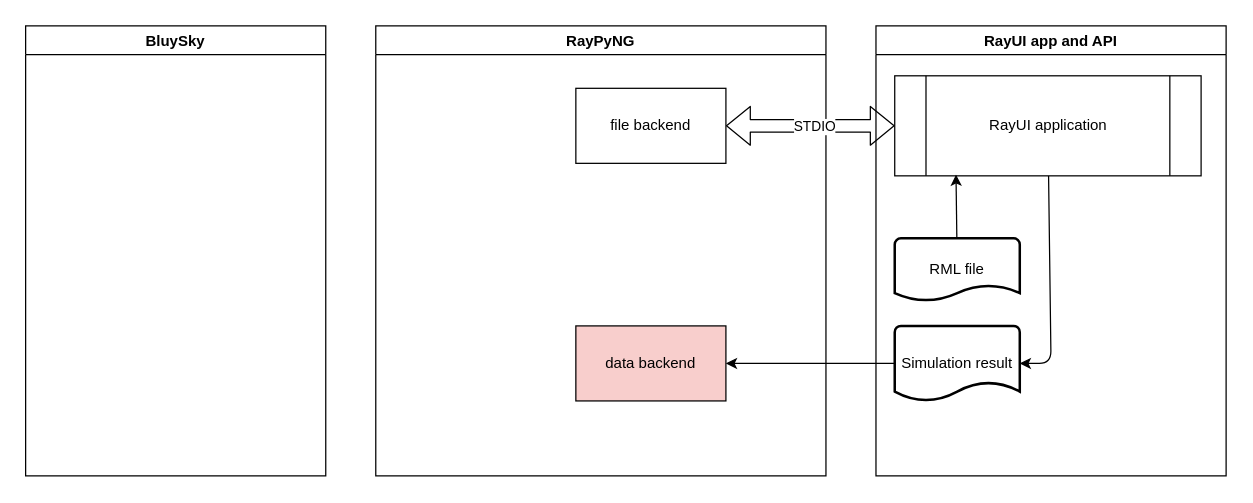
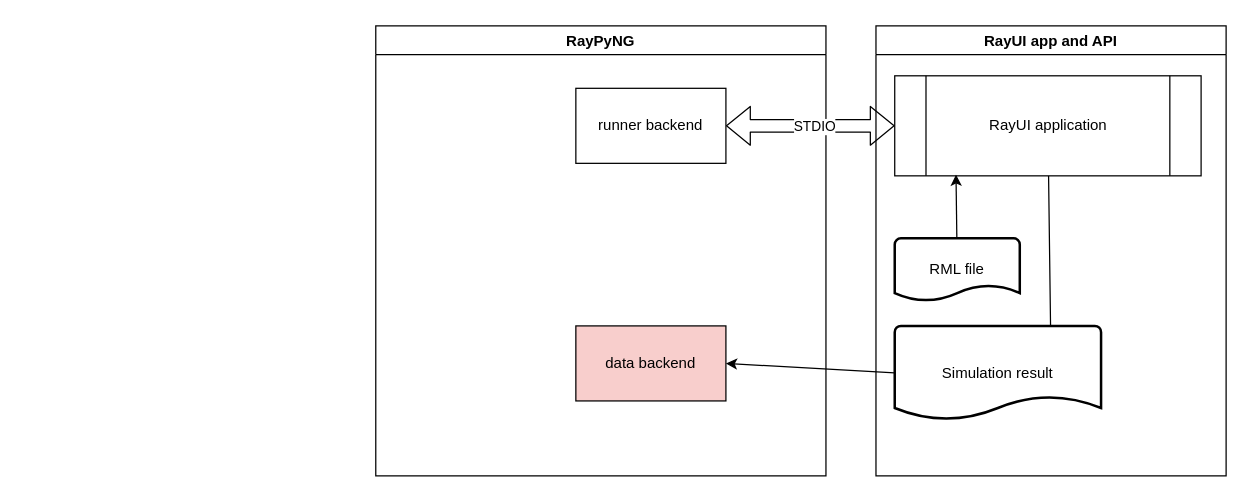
(651, 126) -> (651, 126)
(176, 251) -> none
(957, 363) -> (998, 373)
